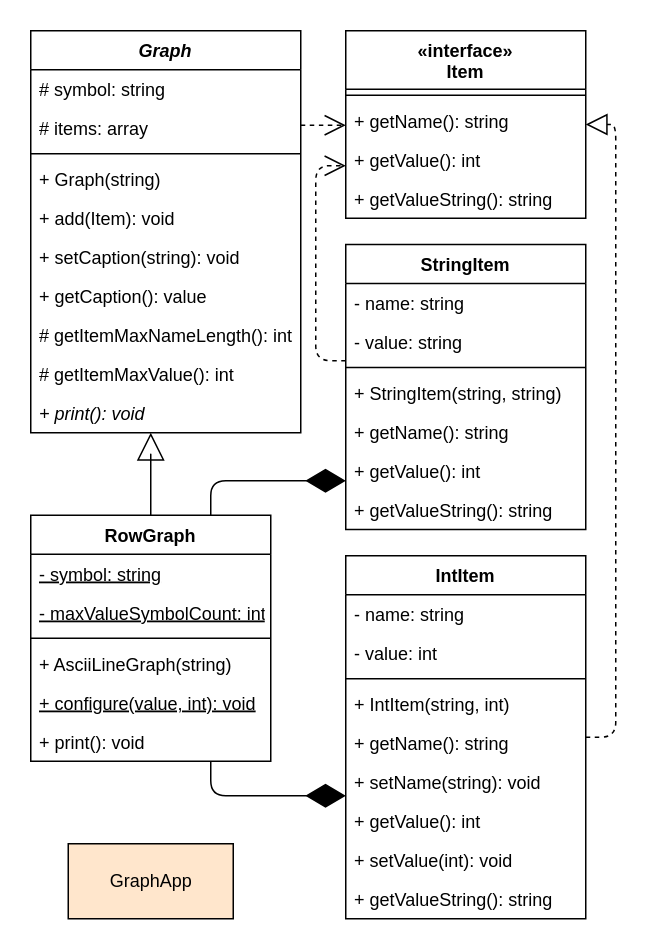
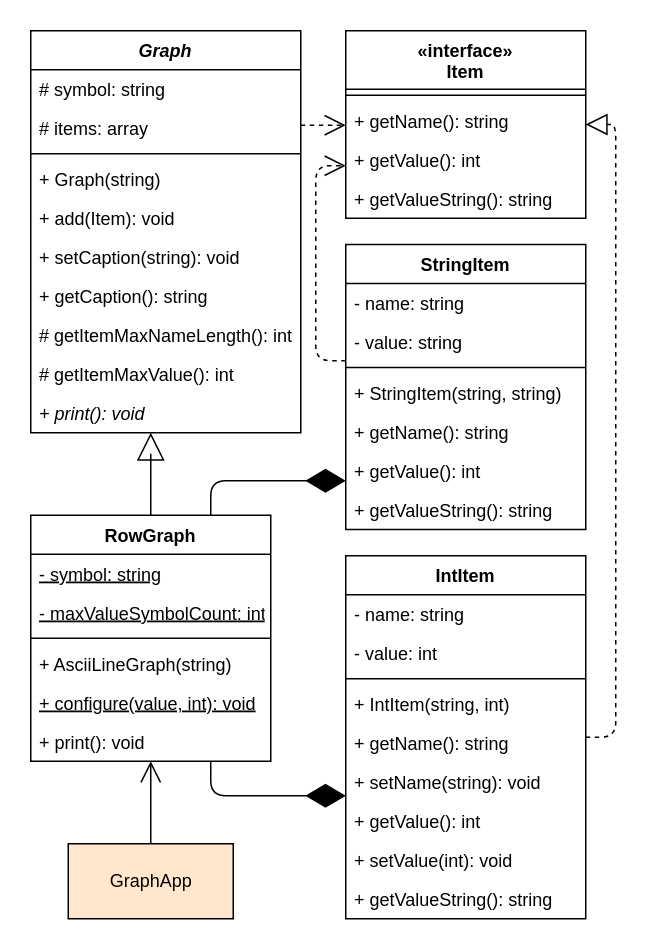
(133, 297) -> (138, 297)
none -> (151, 805)
